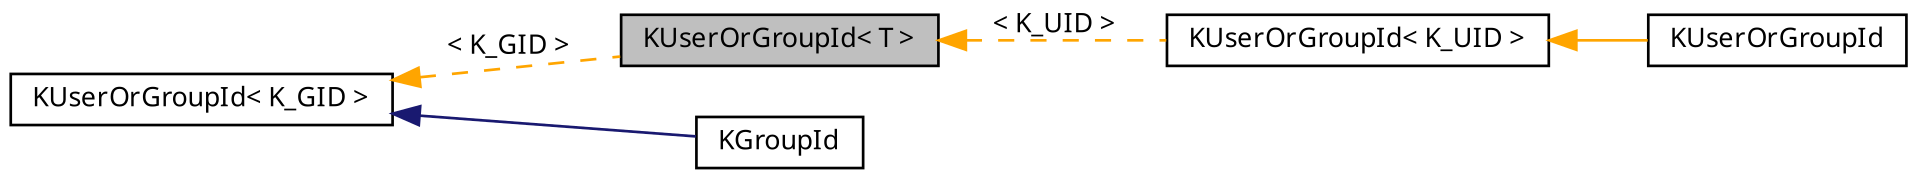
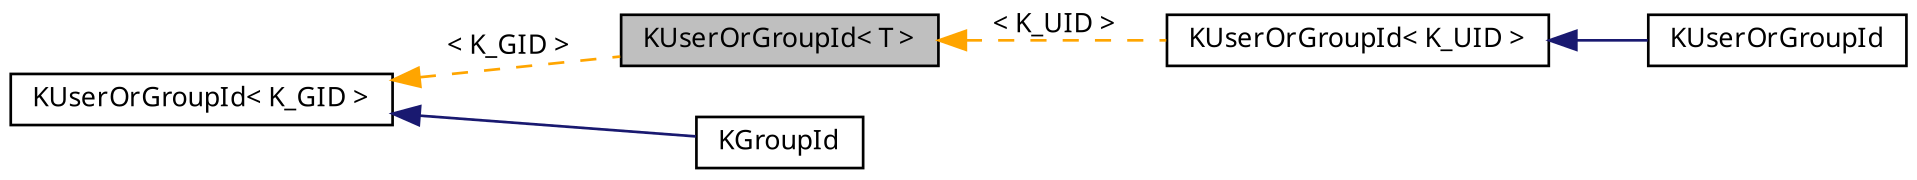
(1612, 40) -> (1612, 40)
